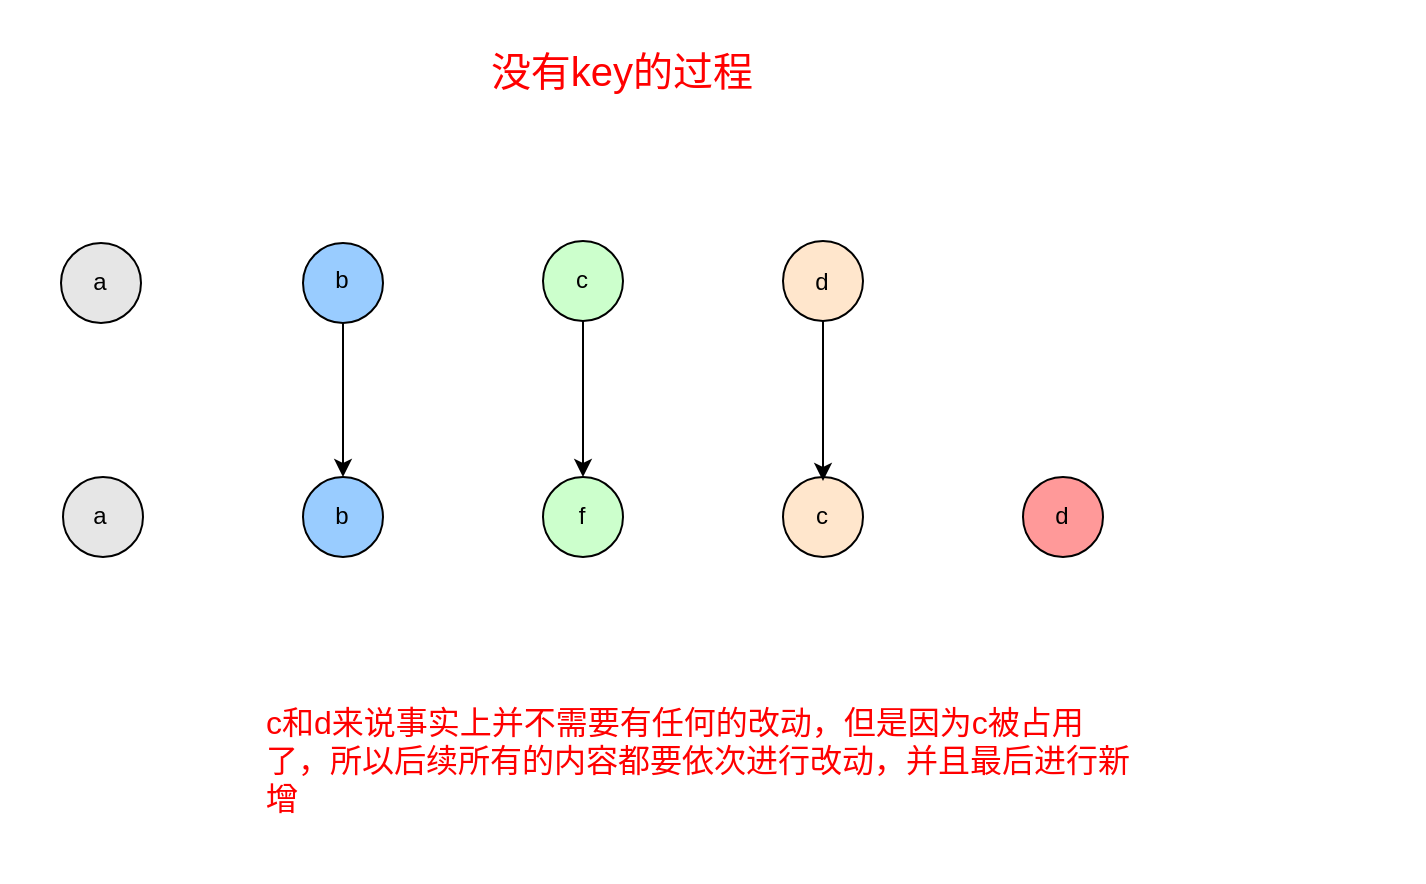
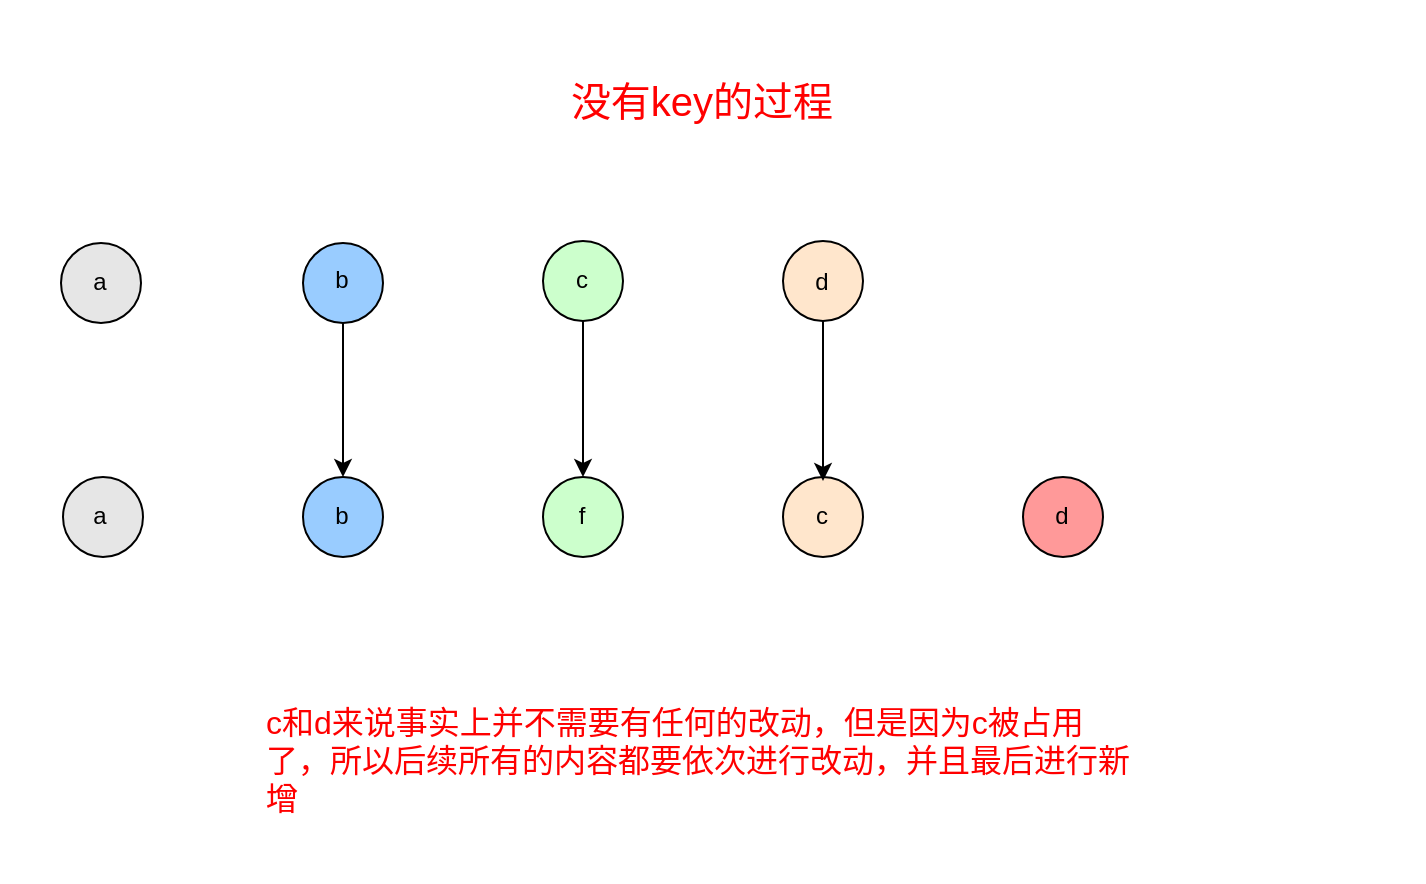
(623, 71) -> (703, 101)
